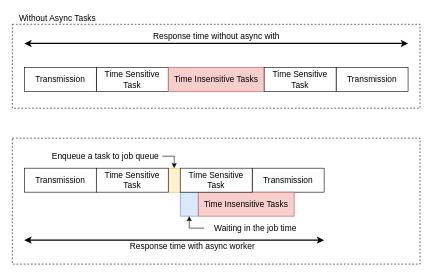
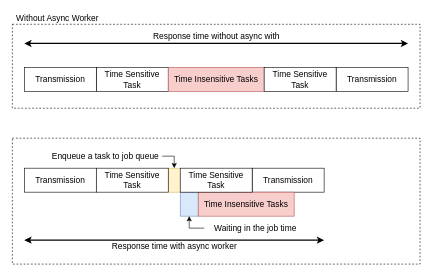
(58, 18) -> (58, 18)
(192, 246) -> (174, 246)
